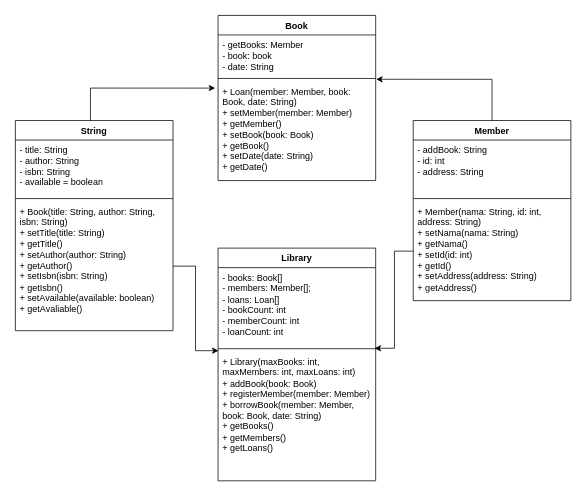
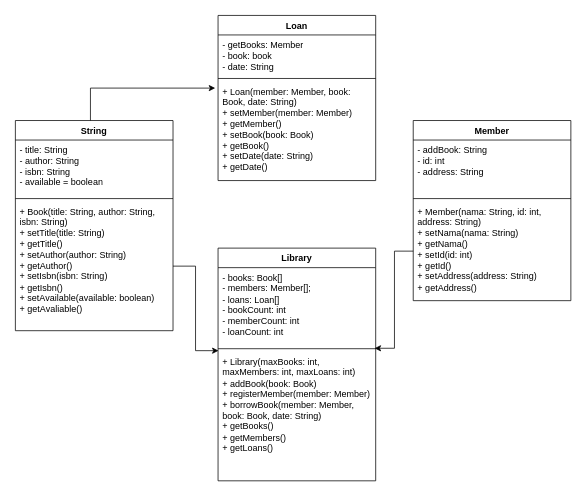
(297, 26) -> (297, 26)
(438, 79) -> none
